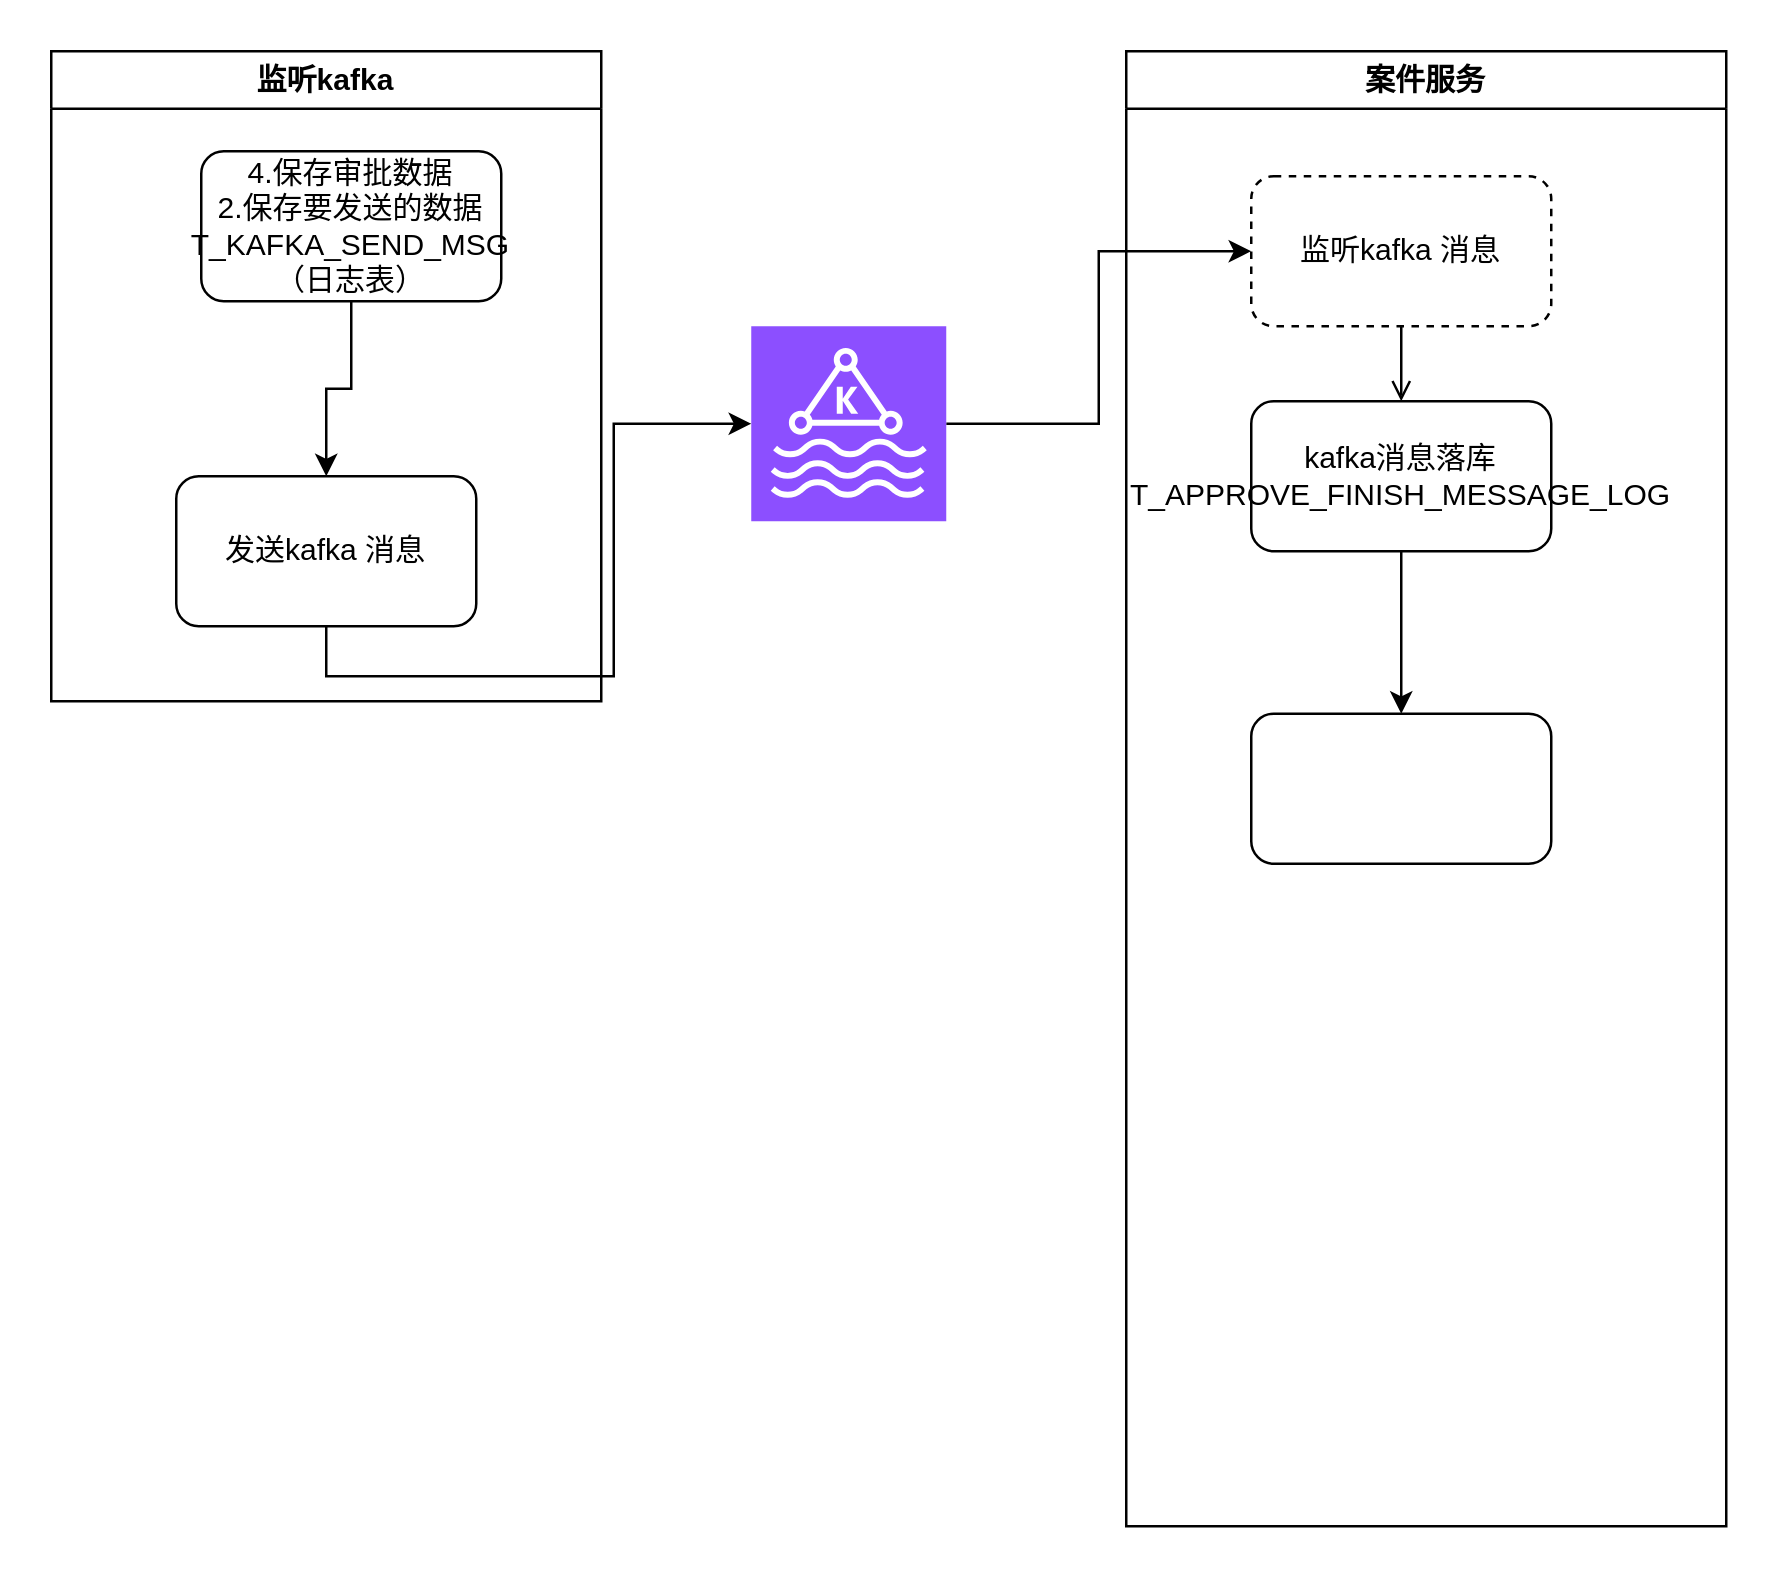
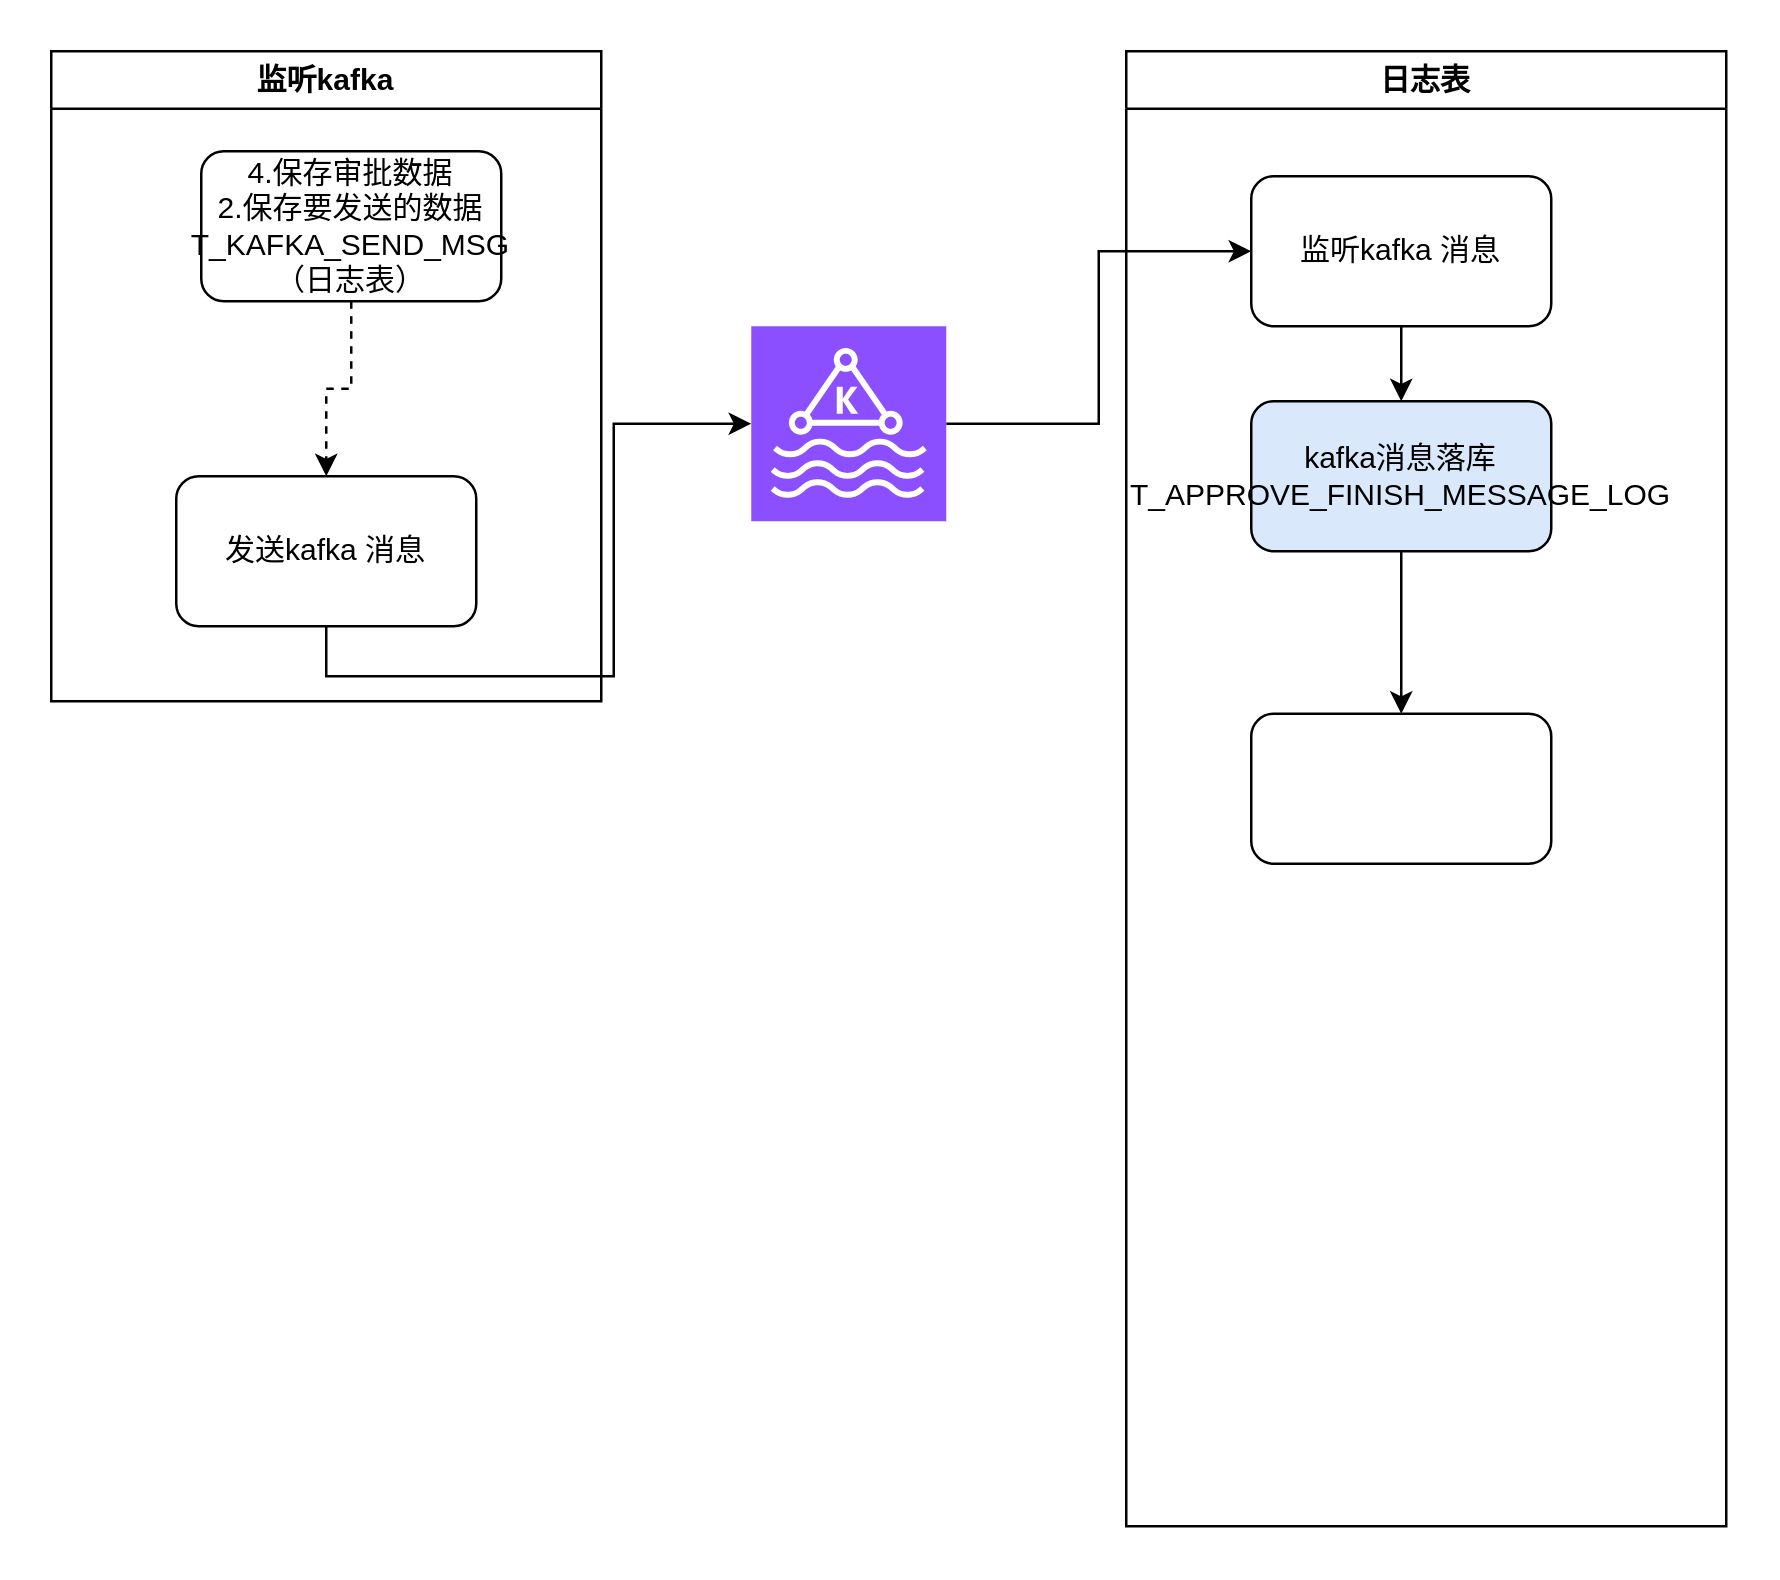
(1426, 81) -> (1426, 81)
(1401, 251) -> (1401, 251)
(1401, 387) -> (1401, 383)
(347, 389) -> (347, 389)
(1401, 476) -> (1401, 476)
